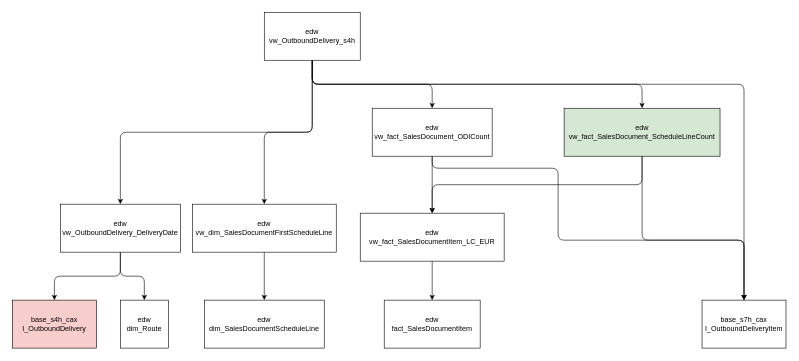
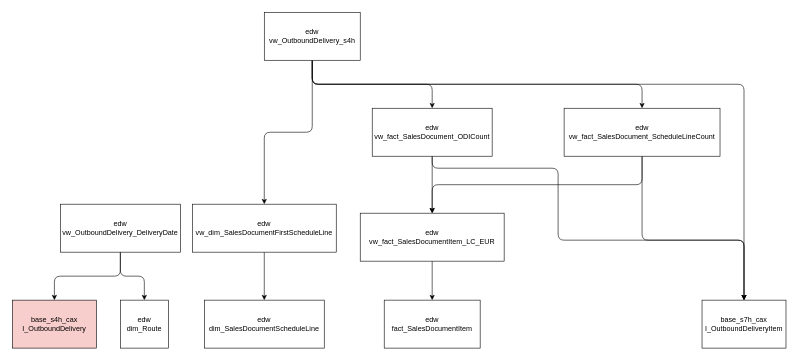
(642, 132) -> (642, 132)
(120, 163) -> none
